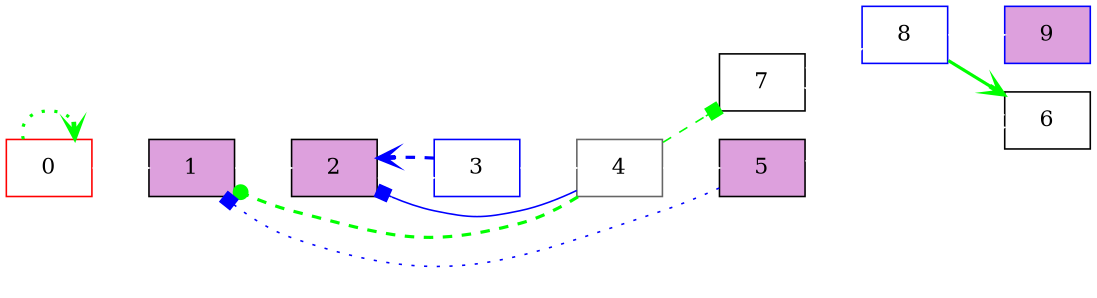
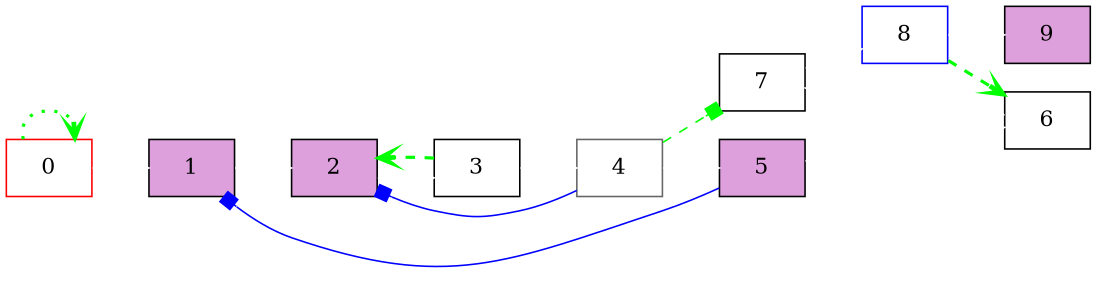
(1048, 35) -> (1048, 35)
(970, 74) -> (970, 74)
(414, 157) -> (414, 157)
(477, 168) -> (477, 168)
(413, 237) -> none
(478, 264) -> (478, 264)
